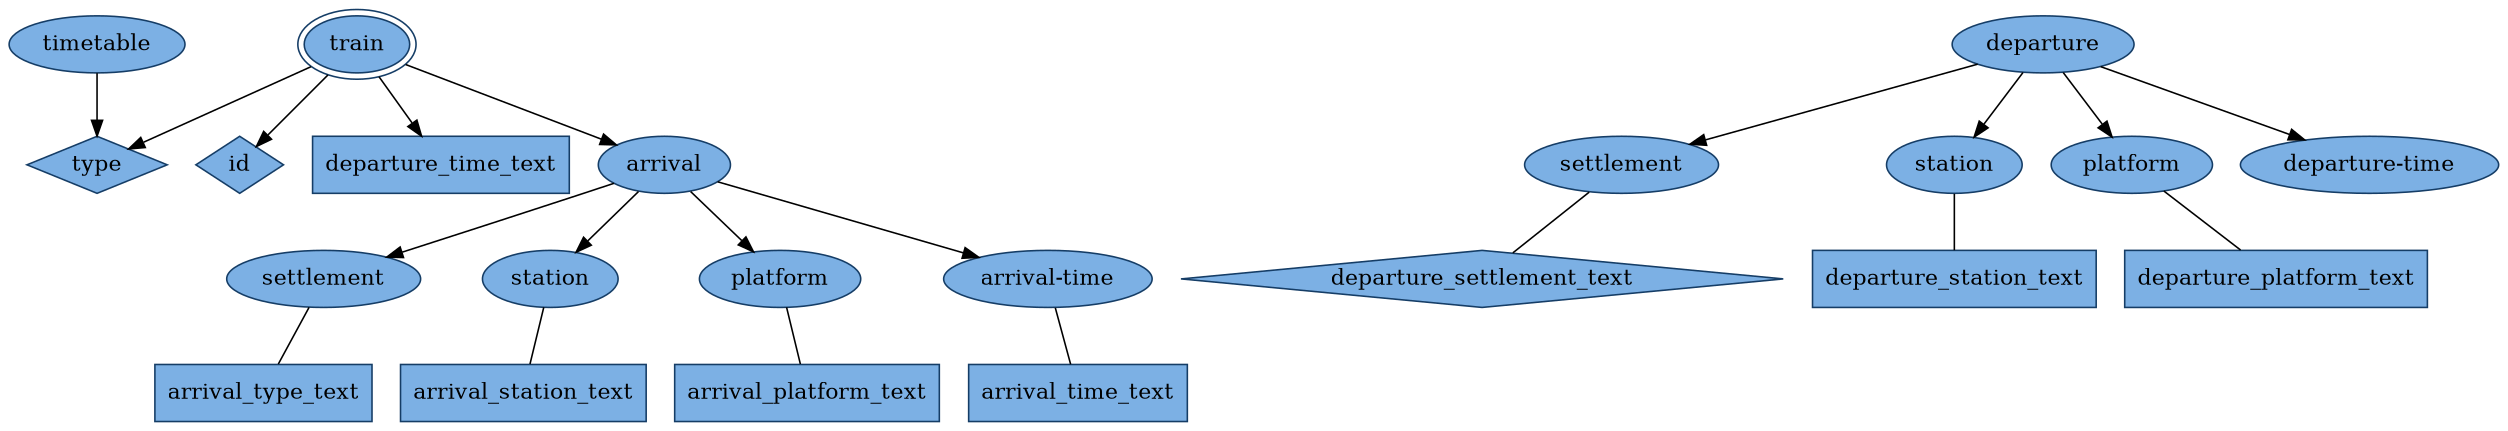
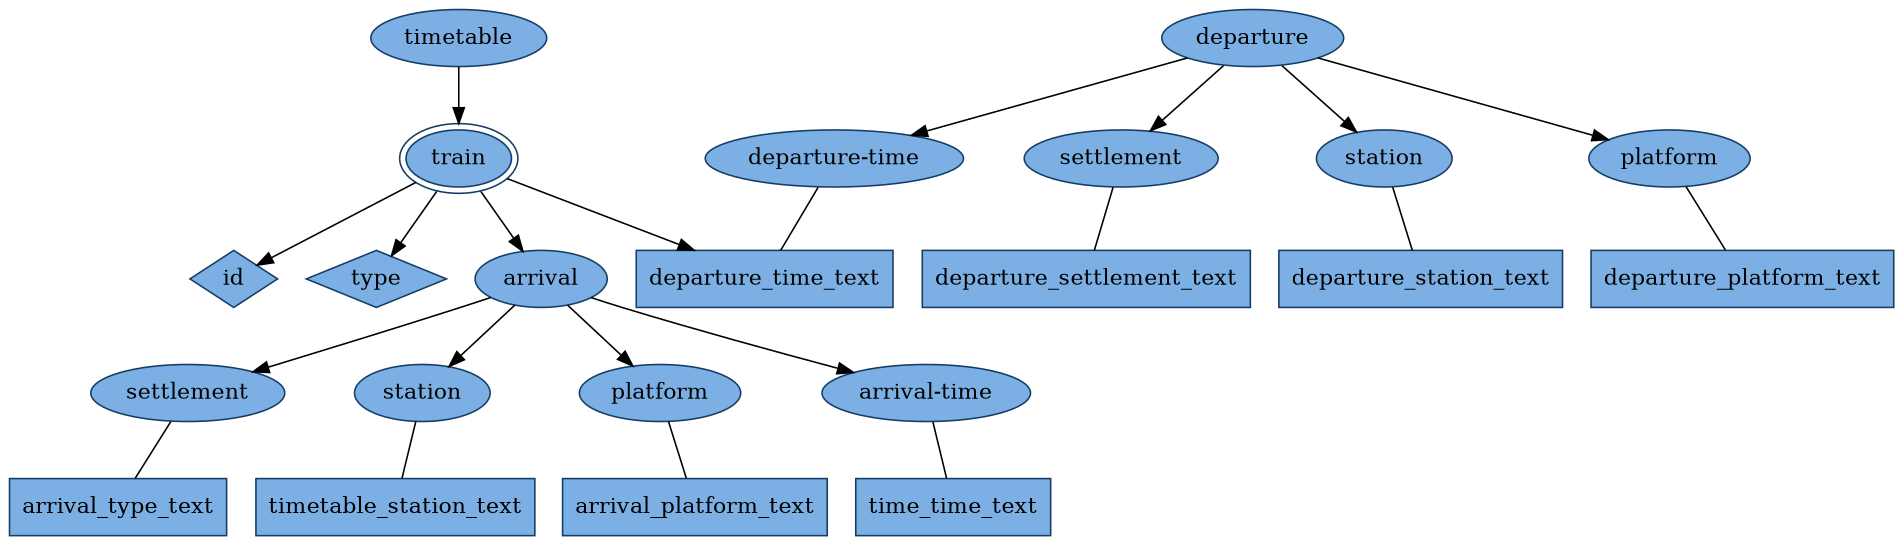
(97, 97) -> (459, 87)
none -> (799, 219)
(1482, 279) -> (1086, 279)
(523, 393) -> (395, 507)
(1078, 393) -> (953, 507)
